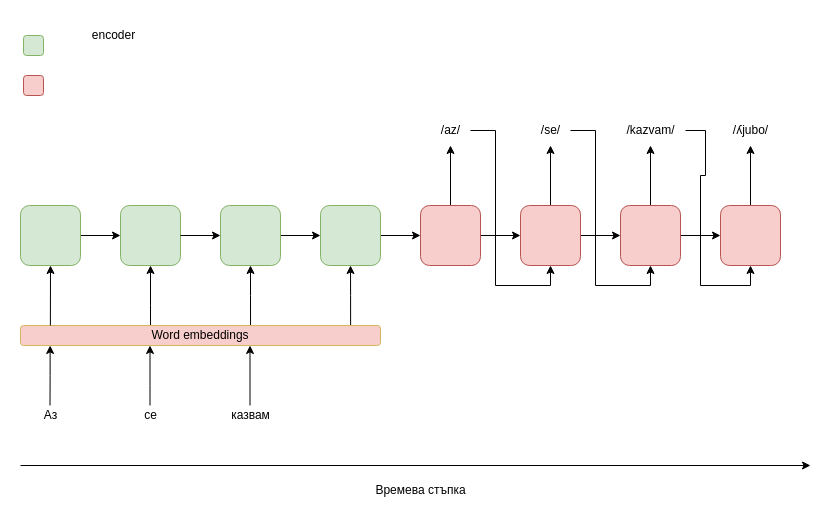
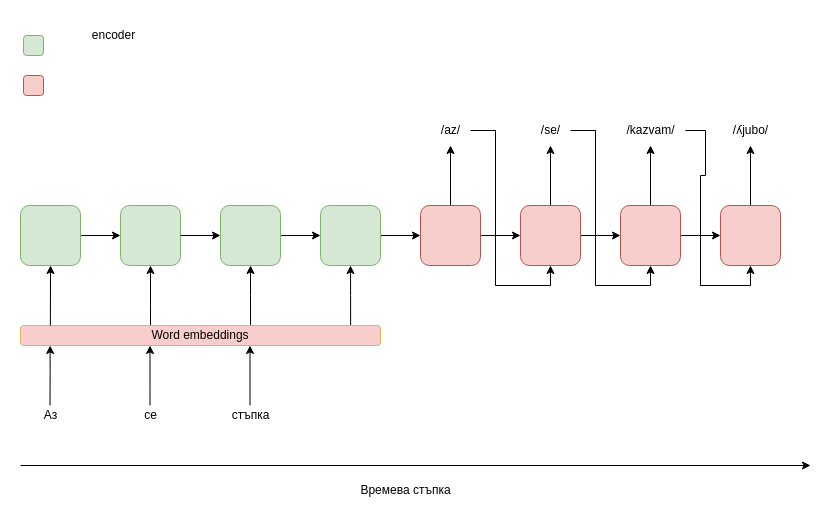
(251, 416) -> (251, 416)
(421, 491) -> (406, 491)
